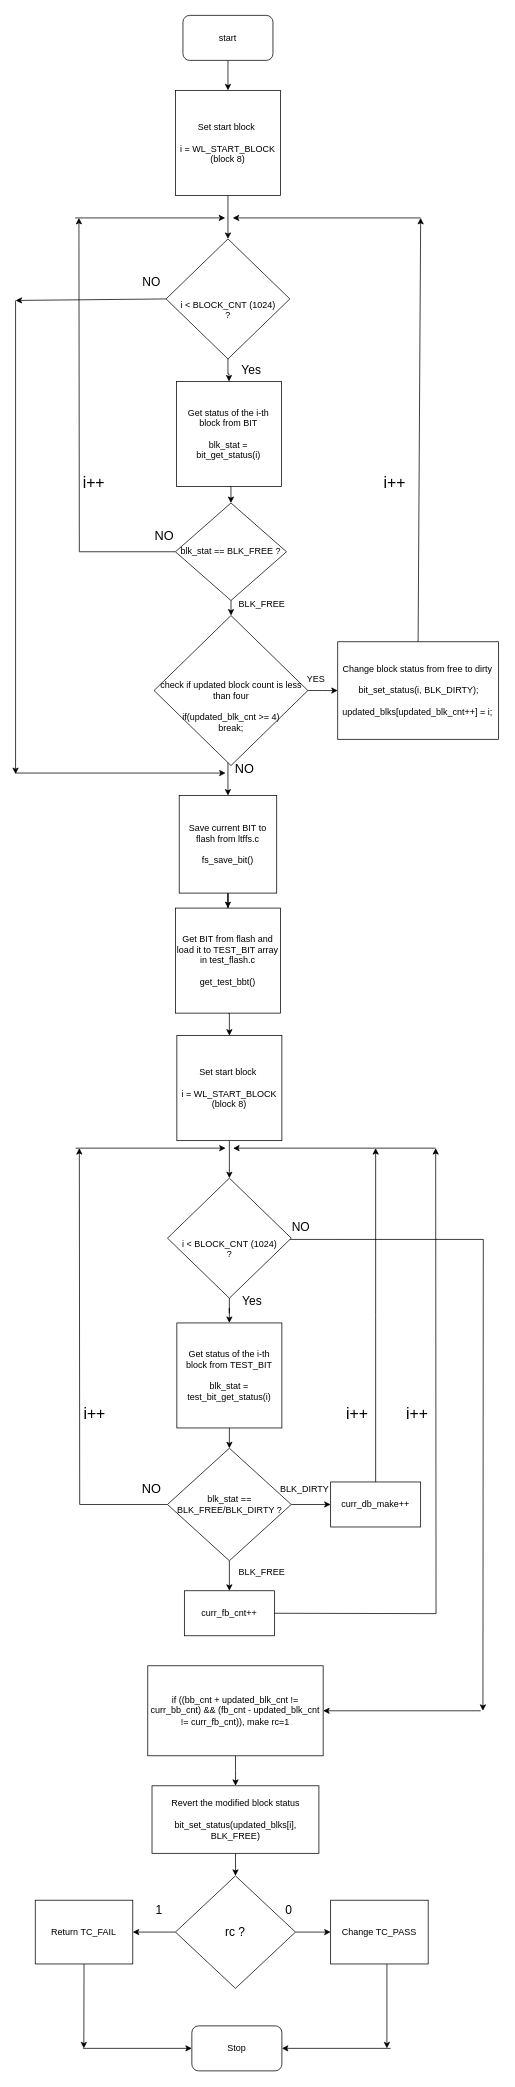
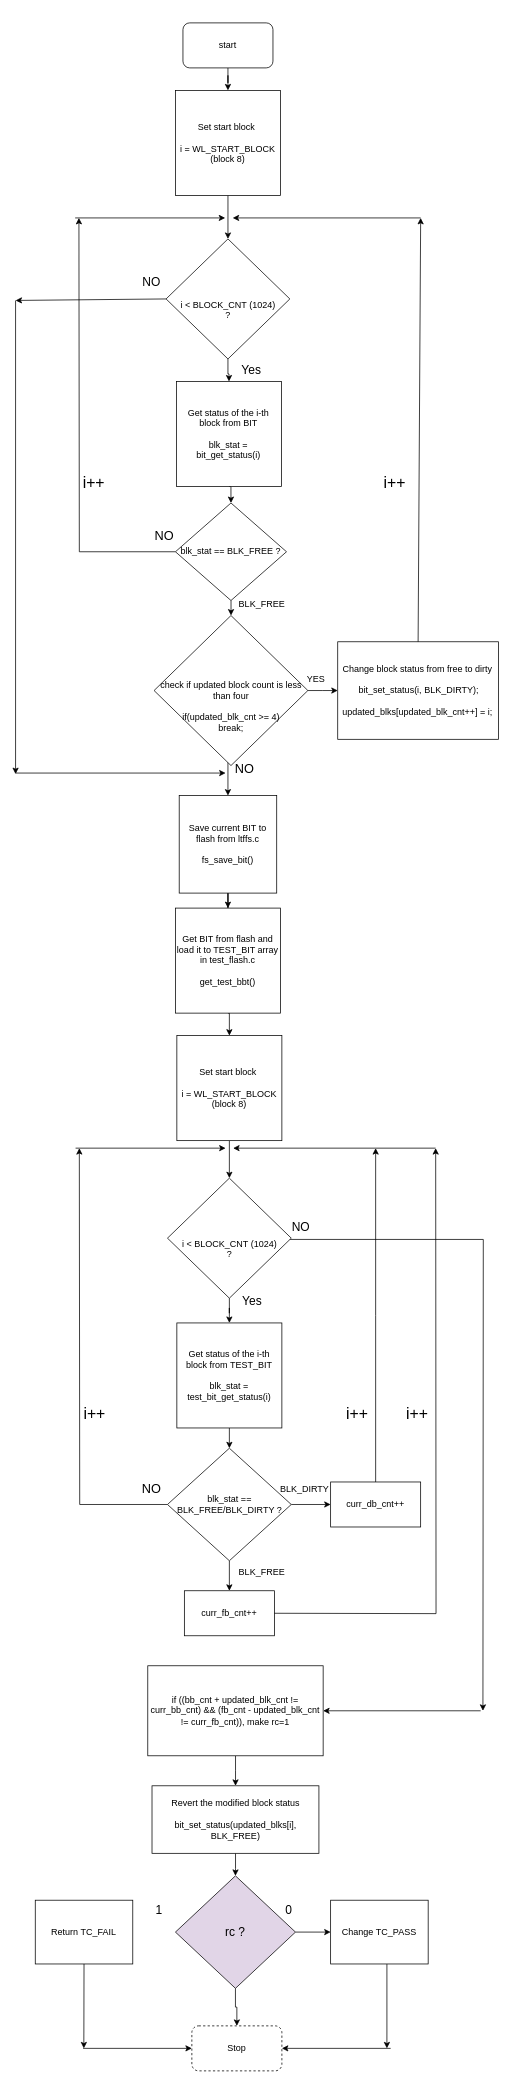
(228, 38) -> (228, 45)
(375, 1504) -> (375, 1504)
(139, 1932) -> (235, 1998)
(235, 1932) -> (235, 1932)
(237, 2048) -> (237, 2048)
